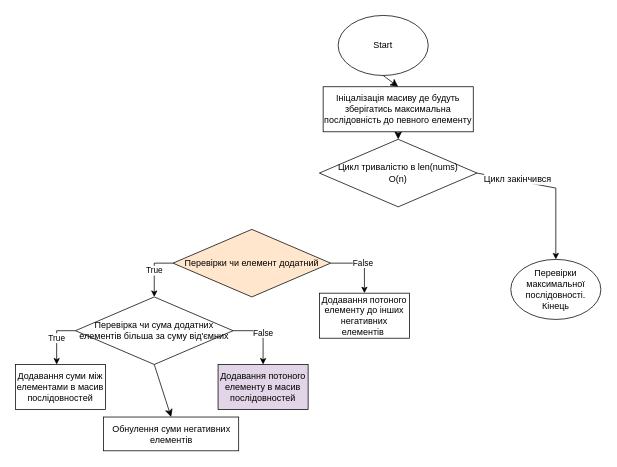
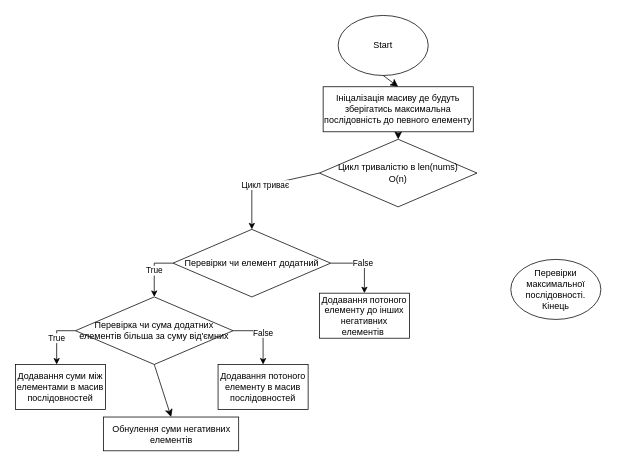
none -> (268, 184)
(548, 187) -> none
(252, 263) -> (252, 263)
(263, 387) -> (263, 387)
